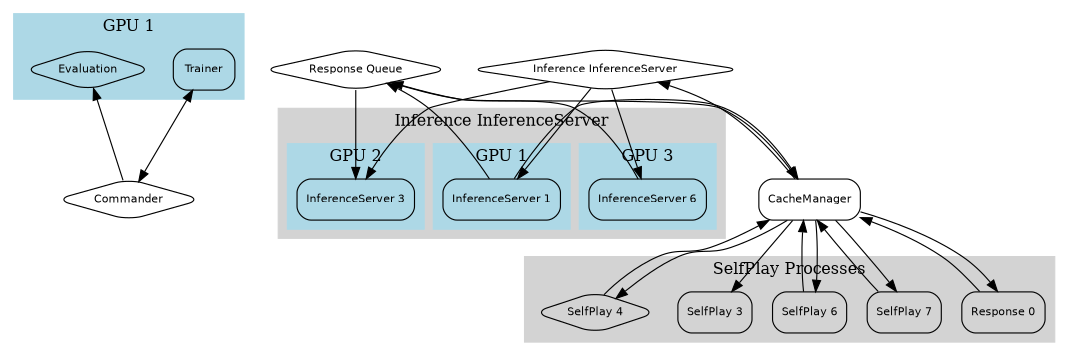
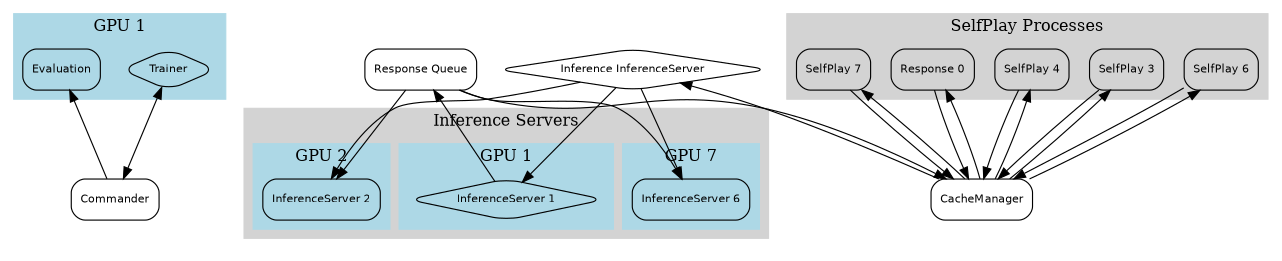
(88, 70) -> (62, 70)
(204, 70) -> (169, 70)
(356, 70) -> (421, 70)
(649, 99) -> (1052, 130)
(587, 116) -> (563, 101)
(502, 121) -> (506, 121)
(648, 157) -> (691, 157)
(129, 200) -> (115, 200)
(356, 200) -> (322, 200)
(502, 200) -> (506, 200)
(595, 312) -> (1032, 70)
